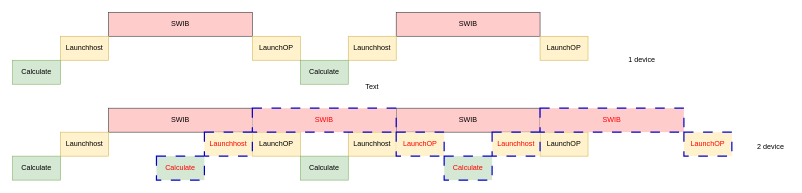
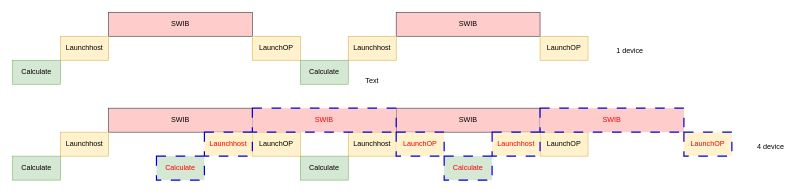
(642, 60) -> (630, 51)
(372, 87) -> (372, 81)
(771, 147) -> (771, 147)
